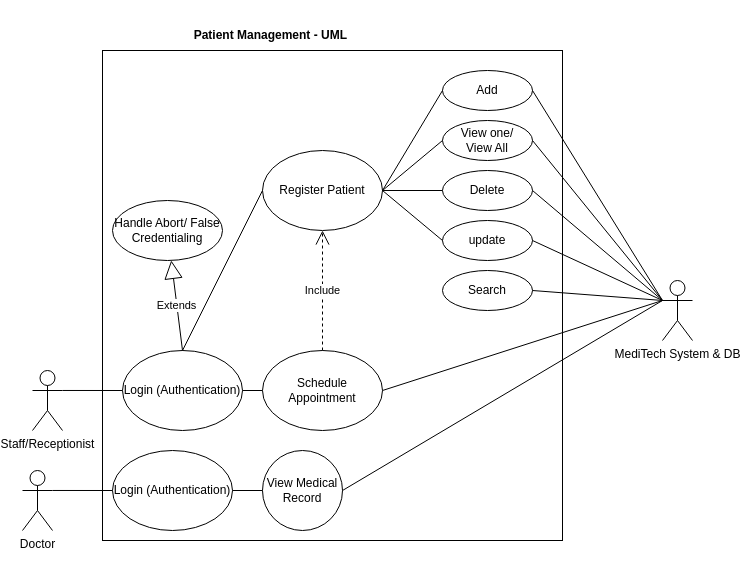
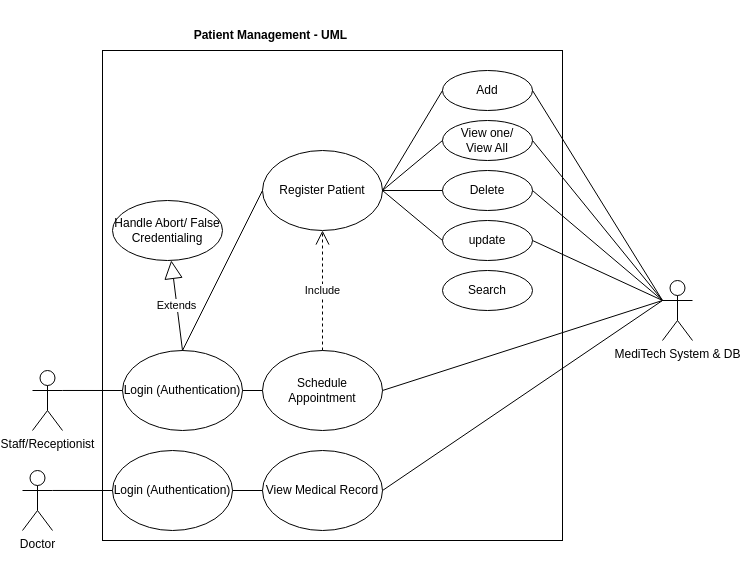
(596, 295) -> none
(303, 491) -> (323, 491)
